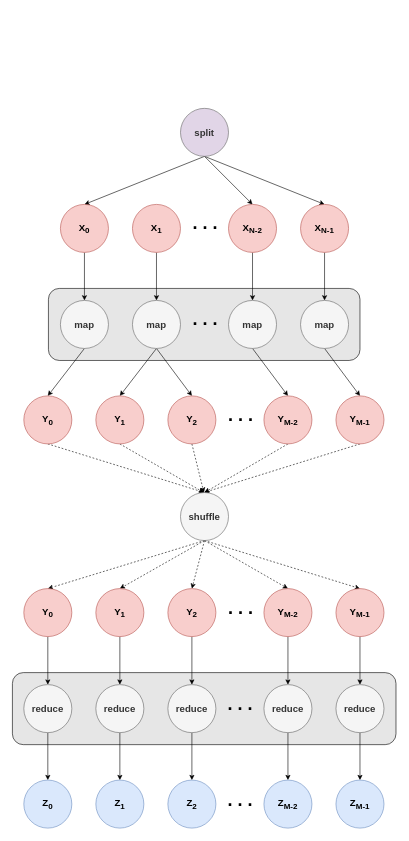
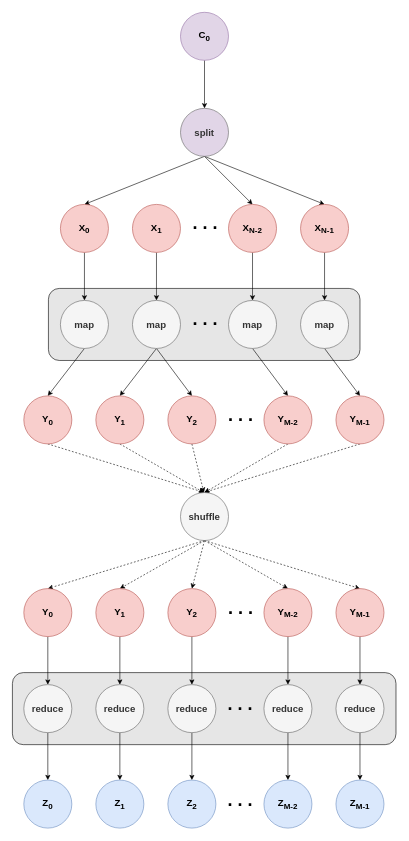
none -> (204, 36)
none -> (204, 82)
